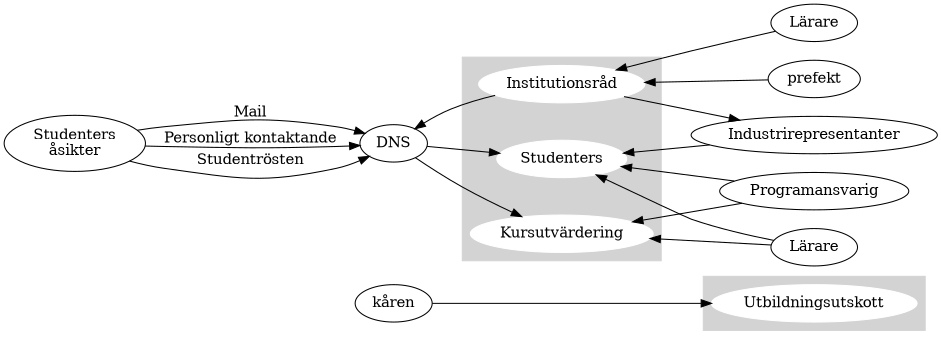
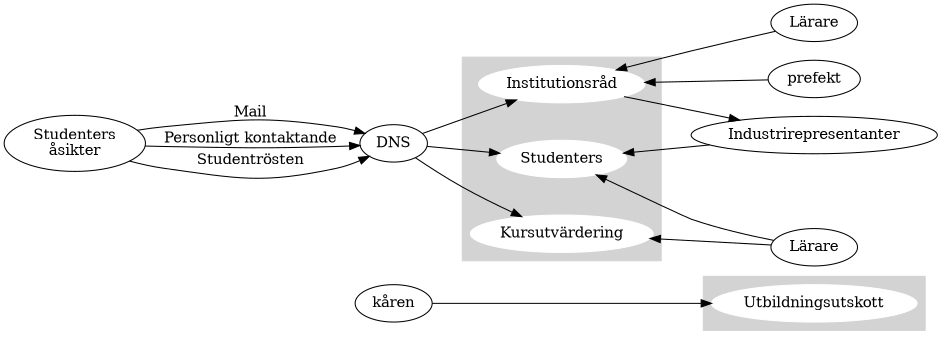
(455, 108) -> (469, 117)
(814, 191) -> none
